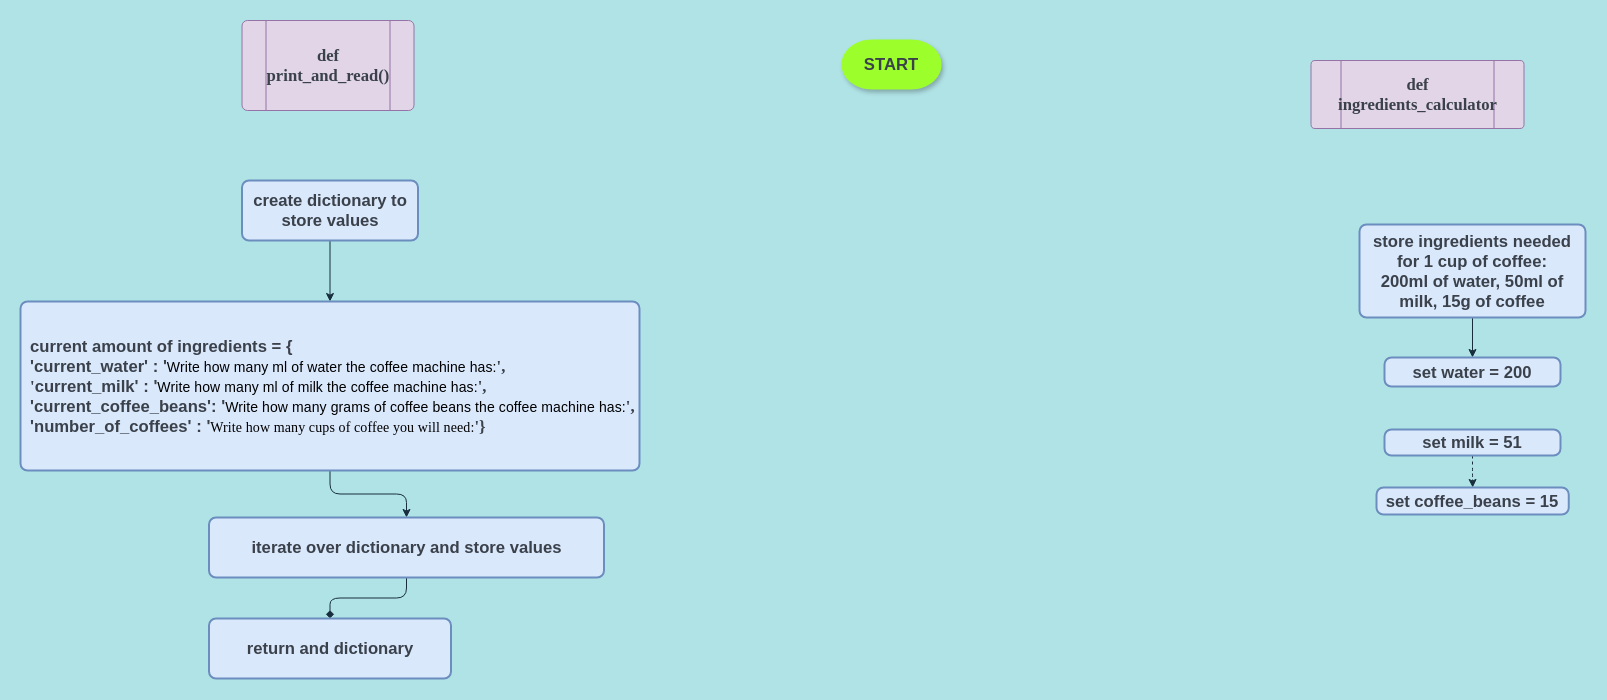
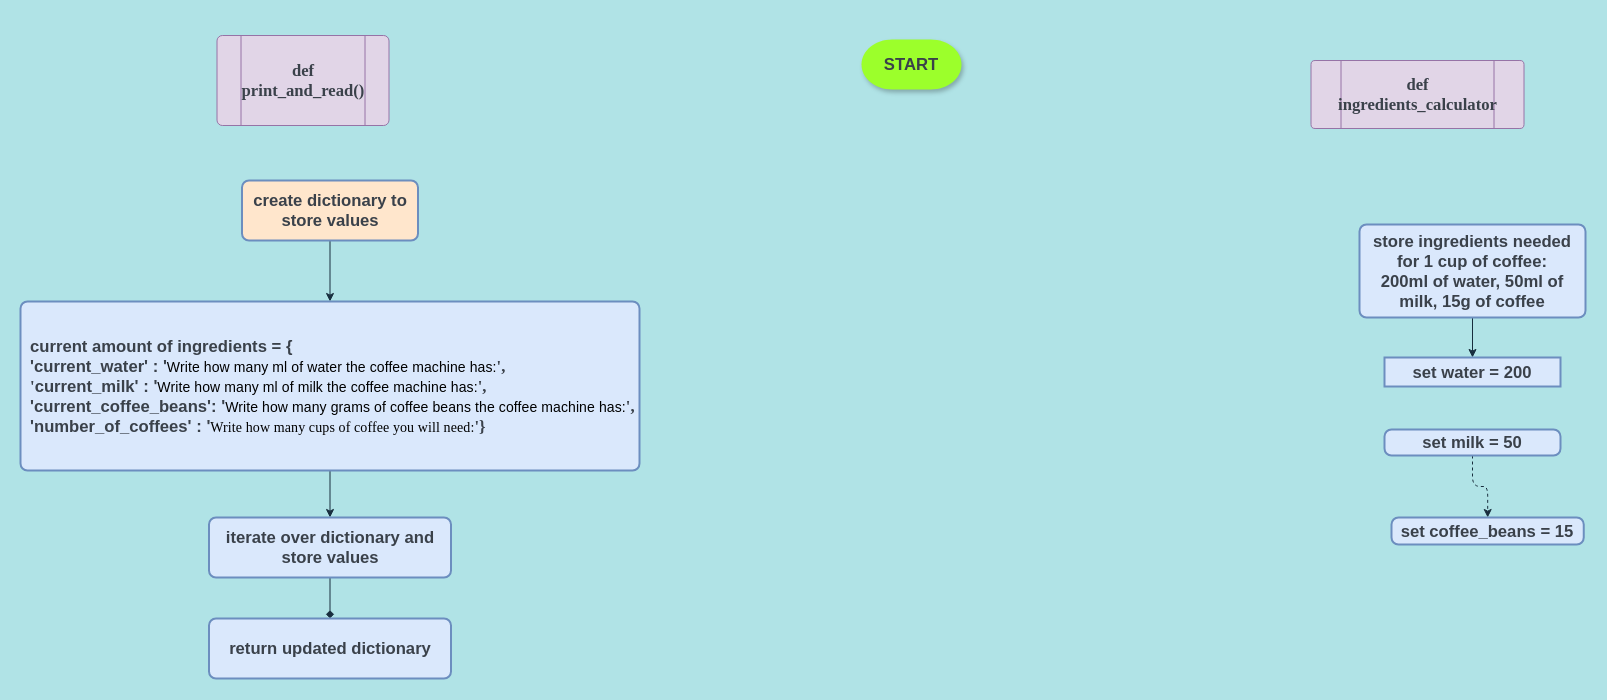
(892, 65) -> (912, 65)
(328, 66) -> (303, 81)
(330, 211) -> (330, 211)
(1473, 372) -> (1473, 372)
(1473, 443) -> (1473, 443)
(1473, 501) -> (1488, 531)
(407, 548) -> (330, 548)
(331, 649) -> (331, 649)
